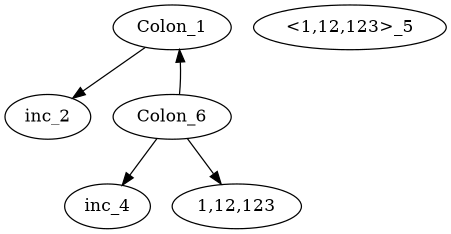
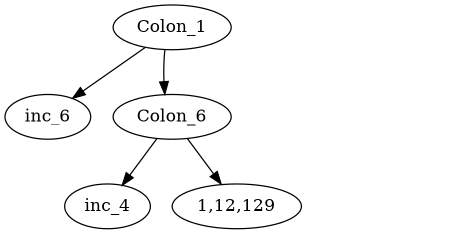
(350, 27) -> none
(180, 78) -> (164, 66)
(48, 117) -> (48, 117)
(237, 206) -> (237, 206)
